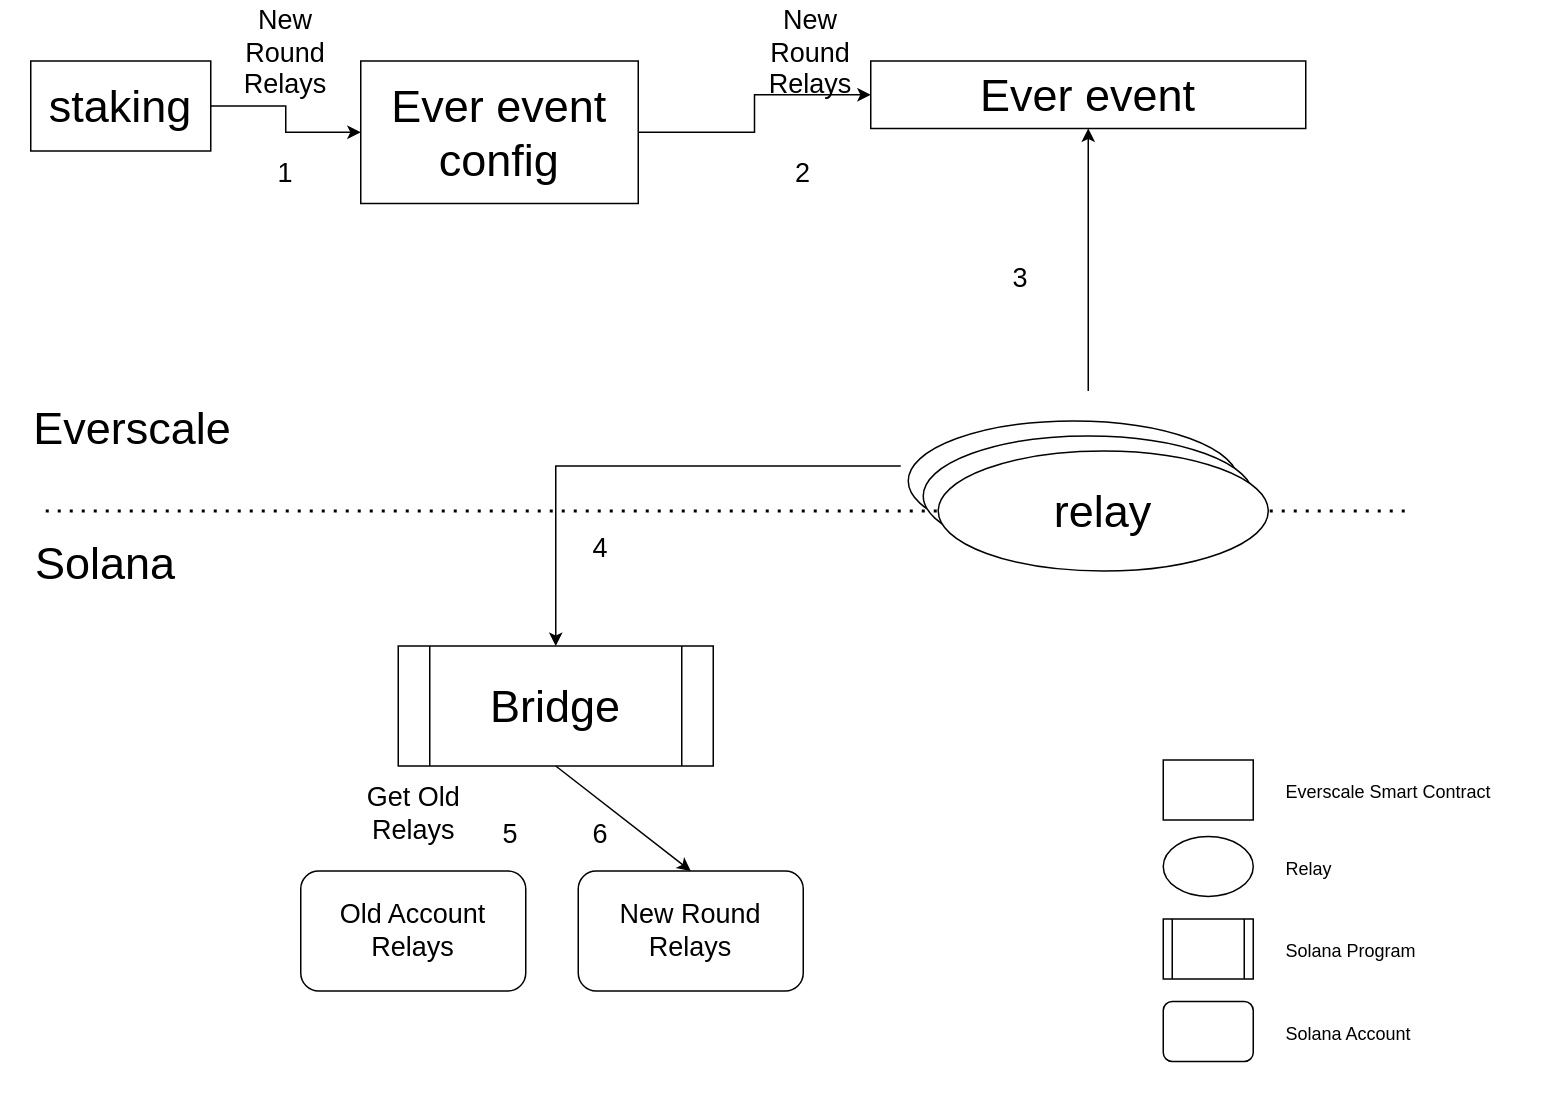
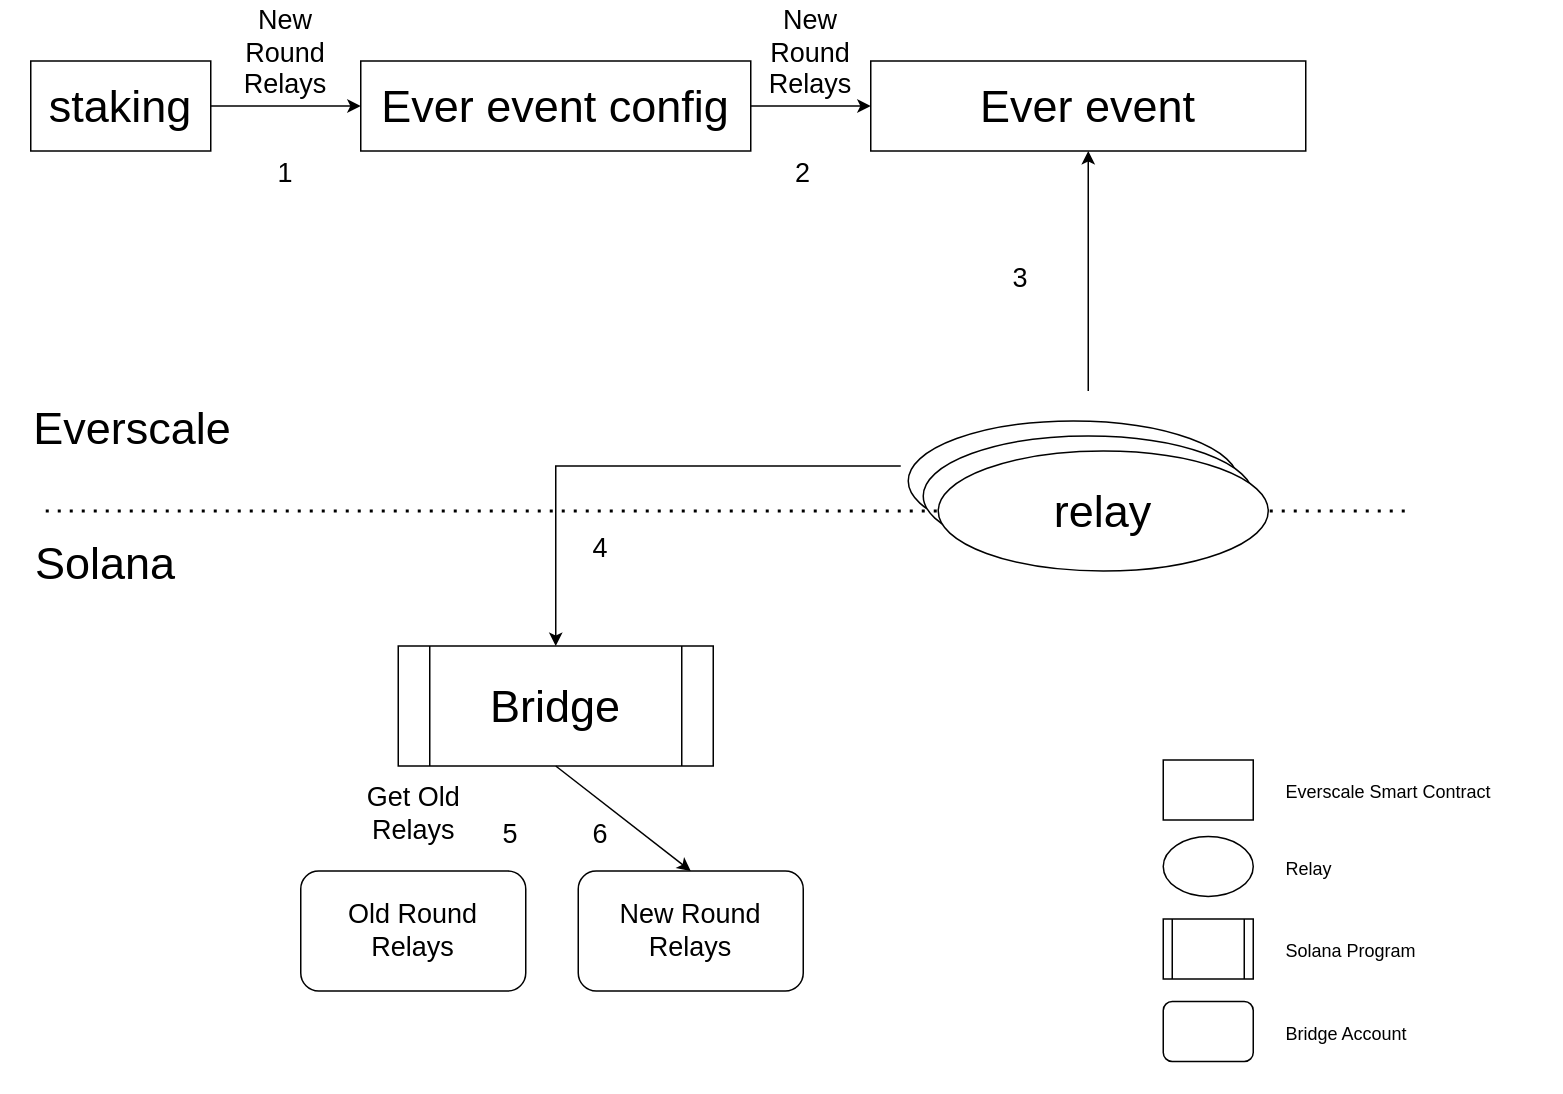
(1088, 95) -> (1088, 106)
(500, 132) -> (556, 106)
(413, 931) -> (413, 931)
(1385, 1031) -> (1385, 1031)
